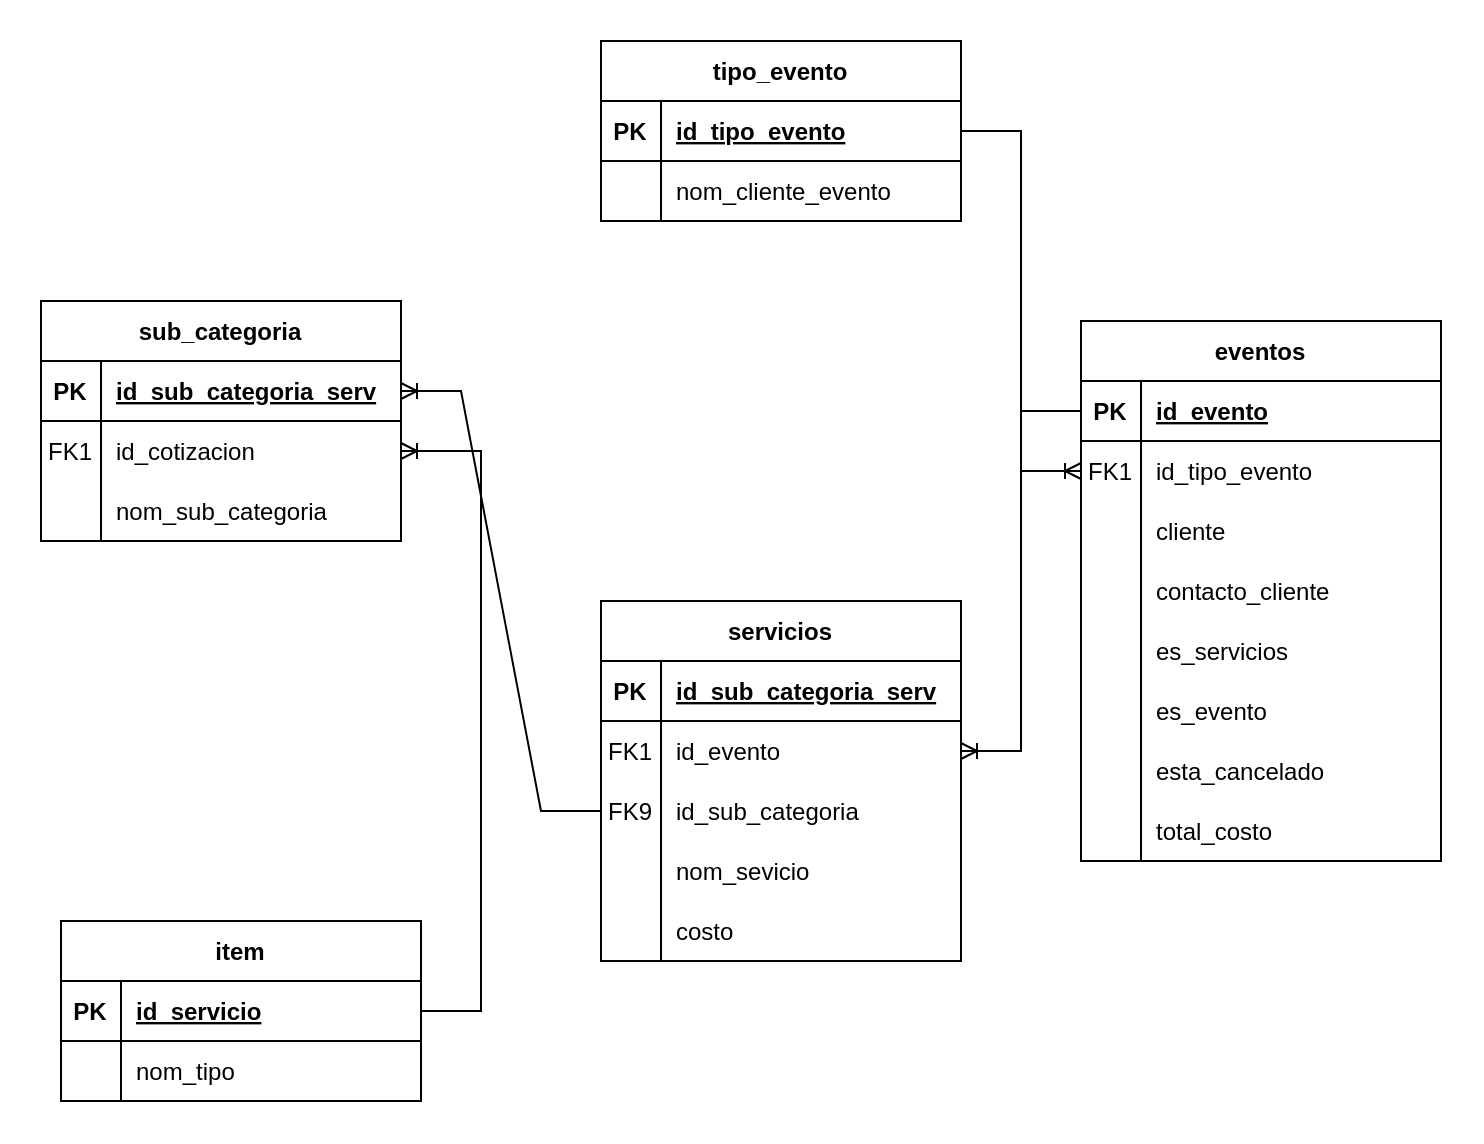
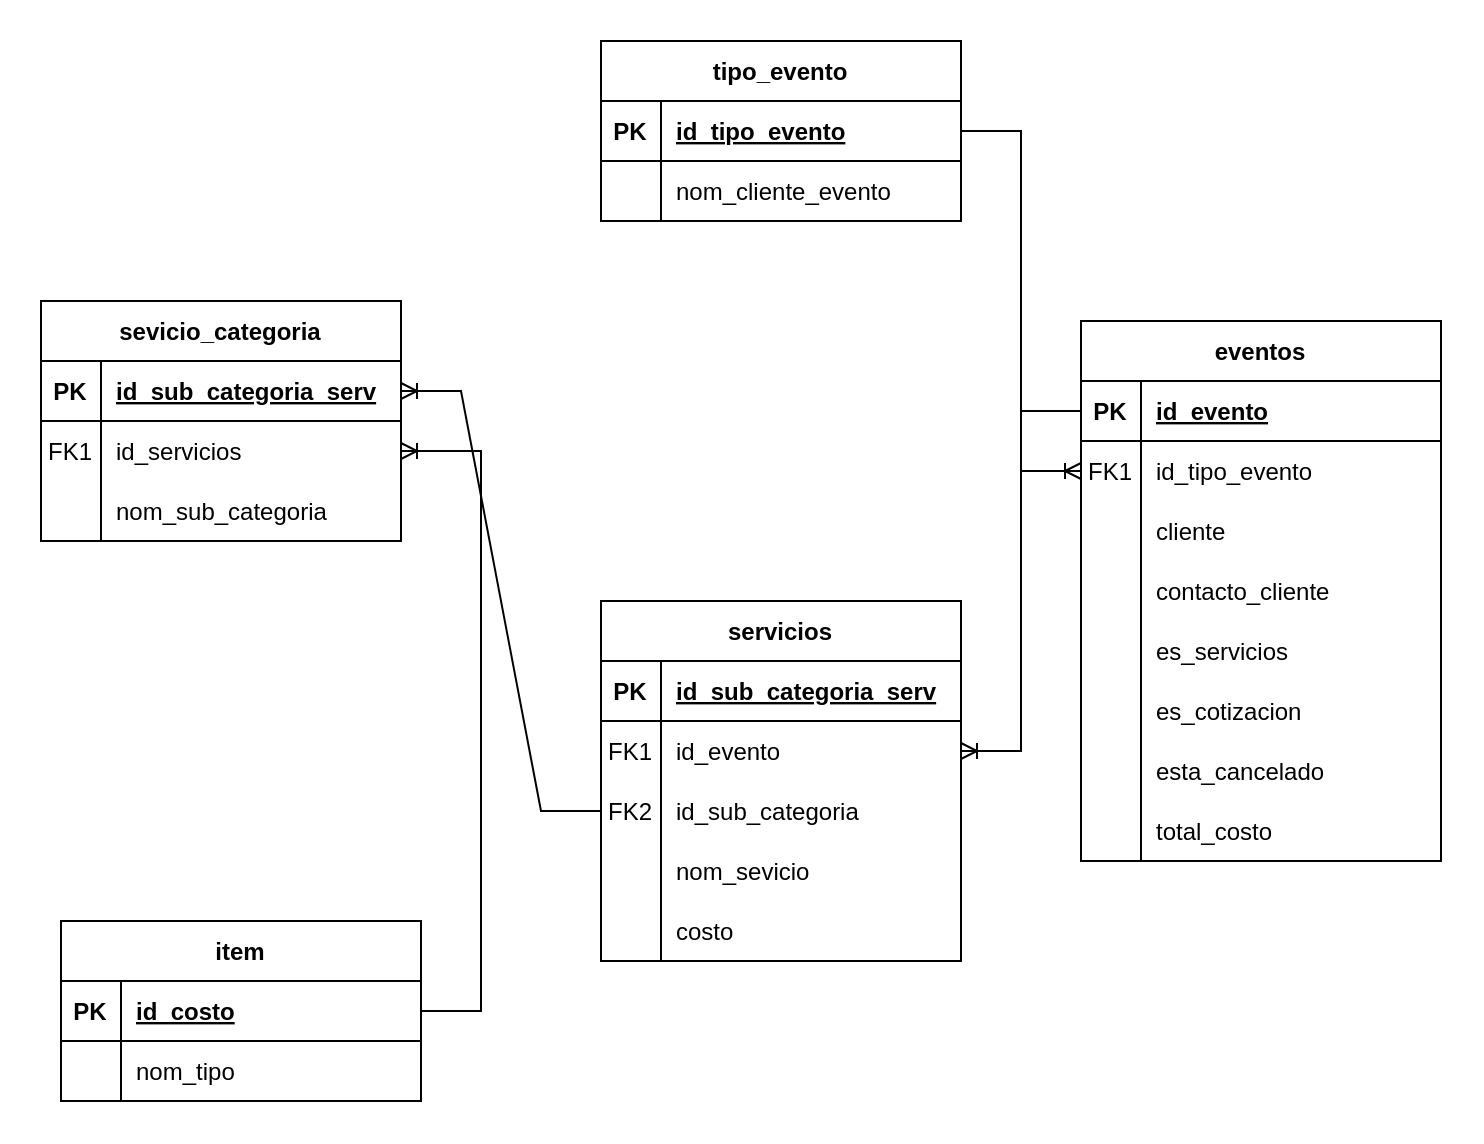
(220, 332) -> (220, 332)
(194, 452) -> (187, 452)
(1216, 712) -> (1237, 712)
(630, 812) -> (630, 812)
(201, 1012) -> (187, 1012)
